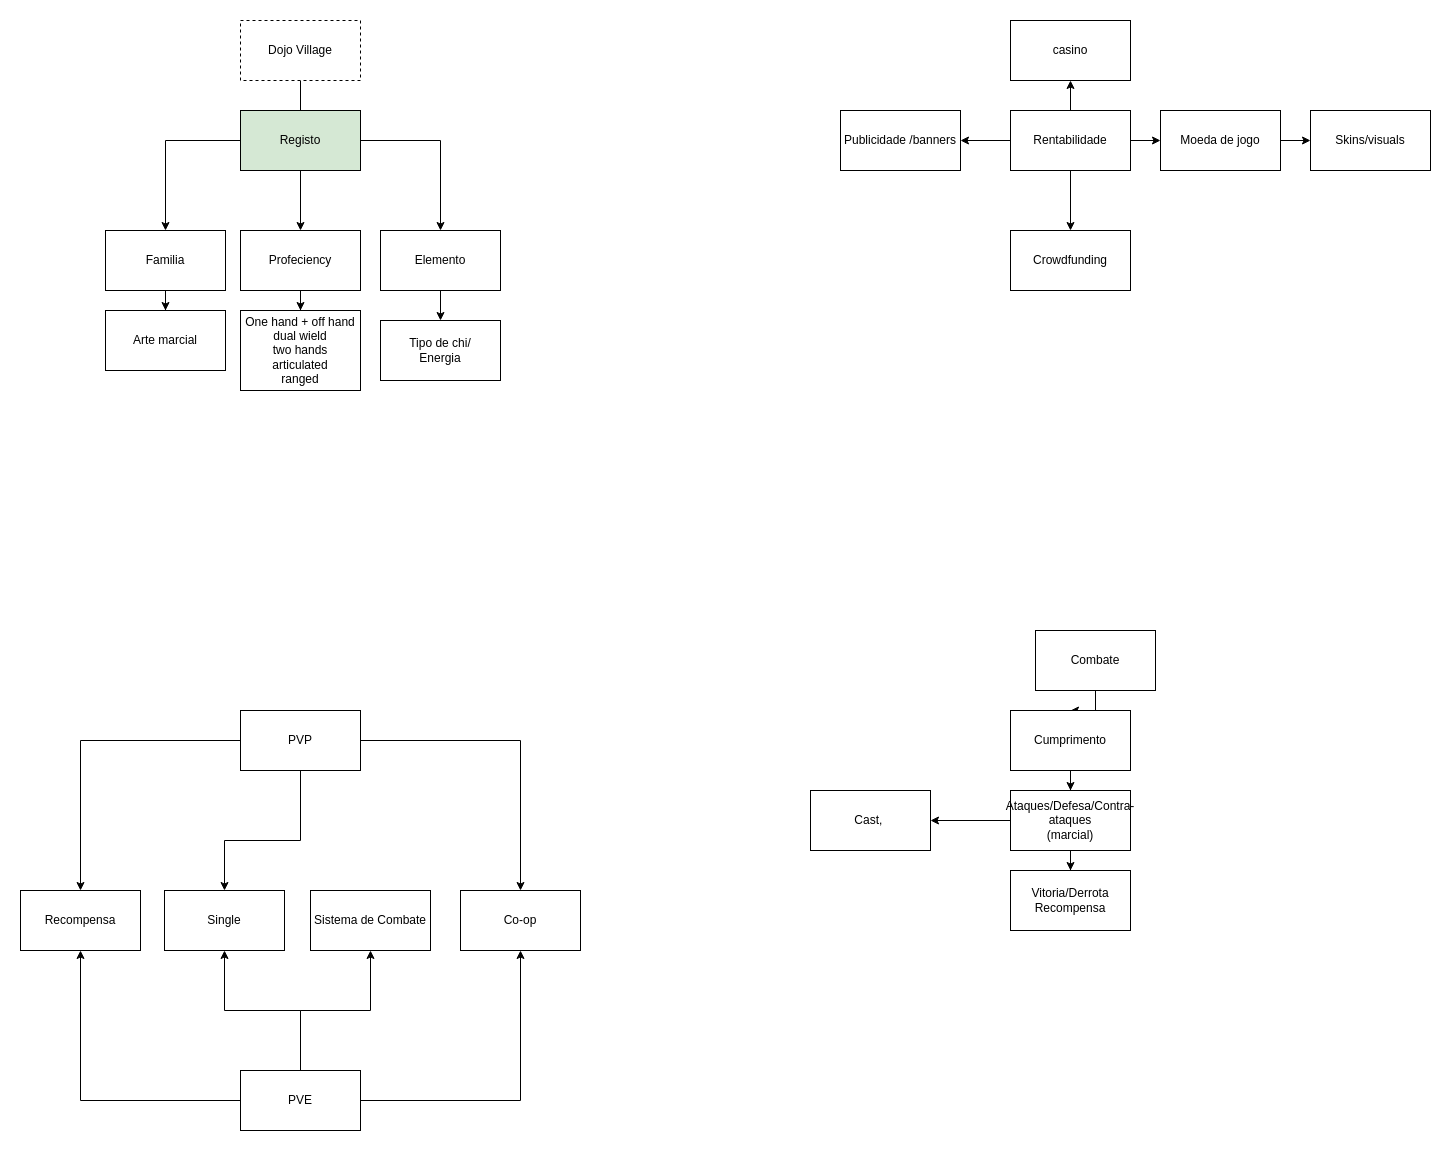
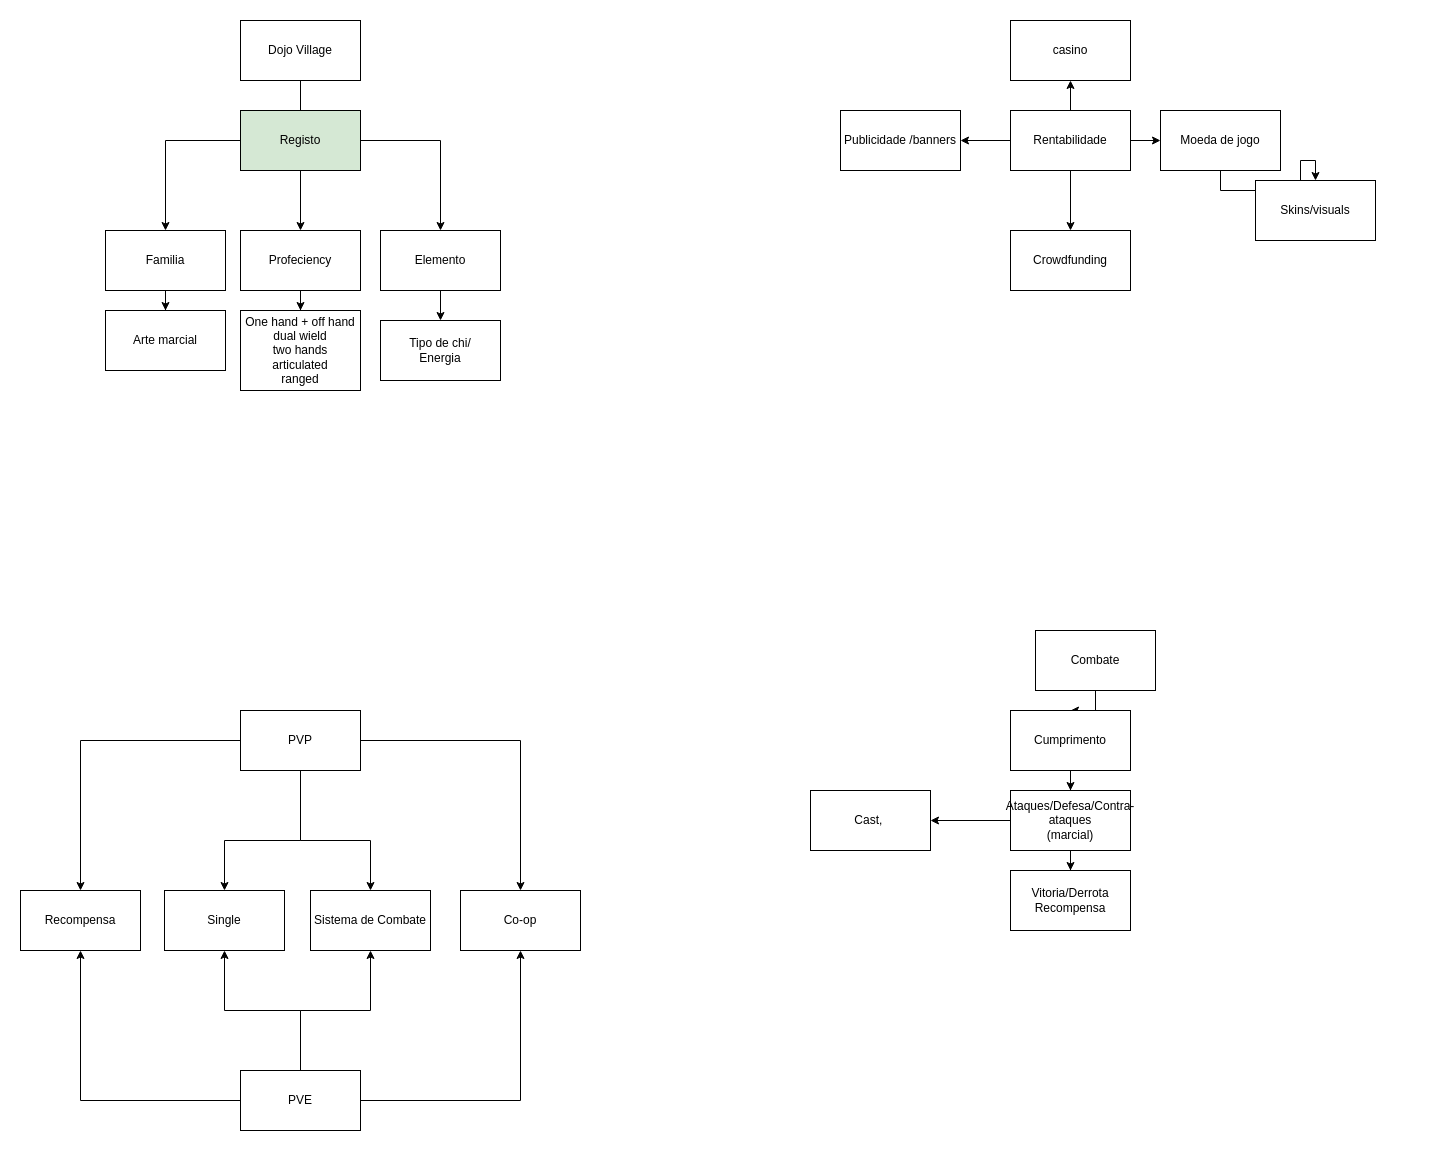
(301, 51) -> (301, 51)
(1371, 141) -> (1316, 211)
none -> (358, 841)
